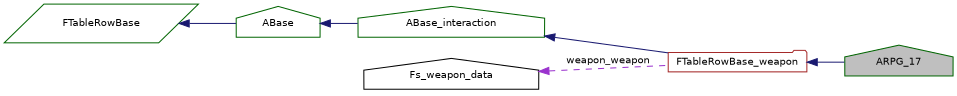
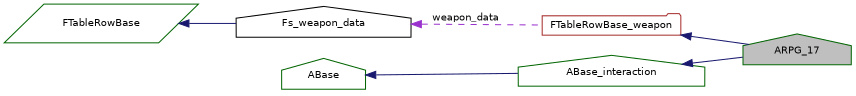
(213, 23) -> (213, 23)
(612, 45) -> (718, 60)
(607, 61) -> (464, 18)
